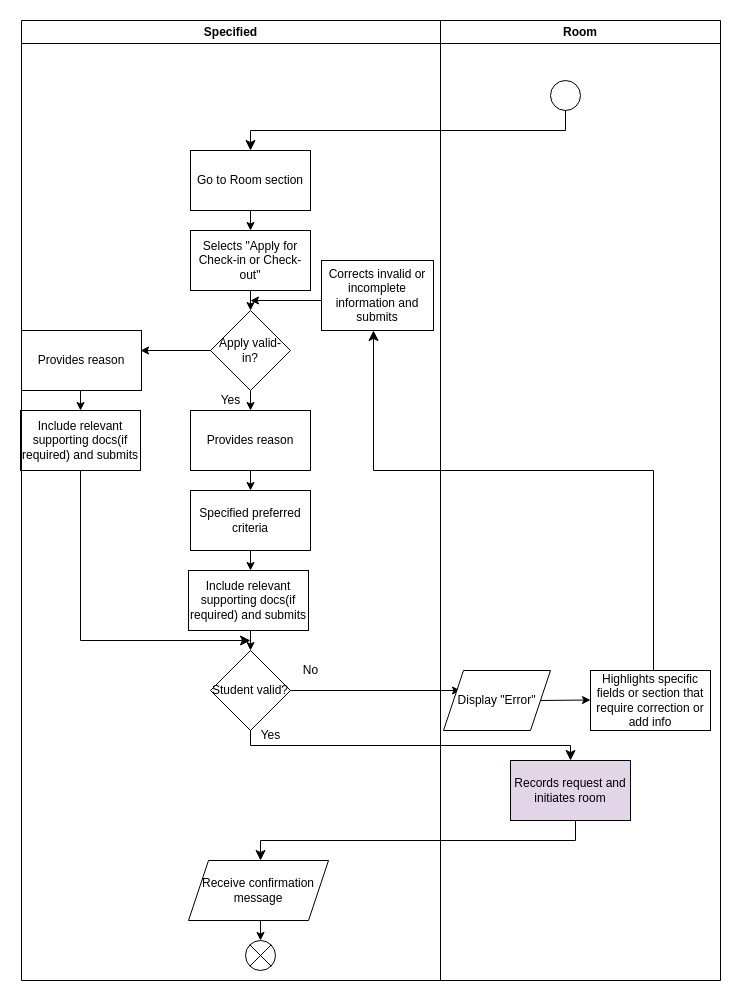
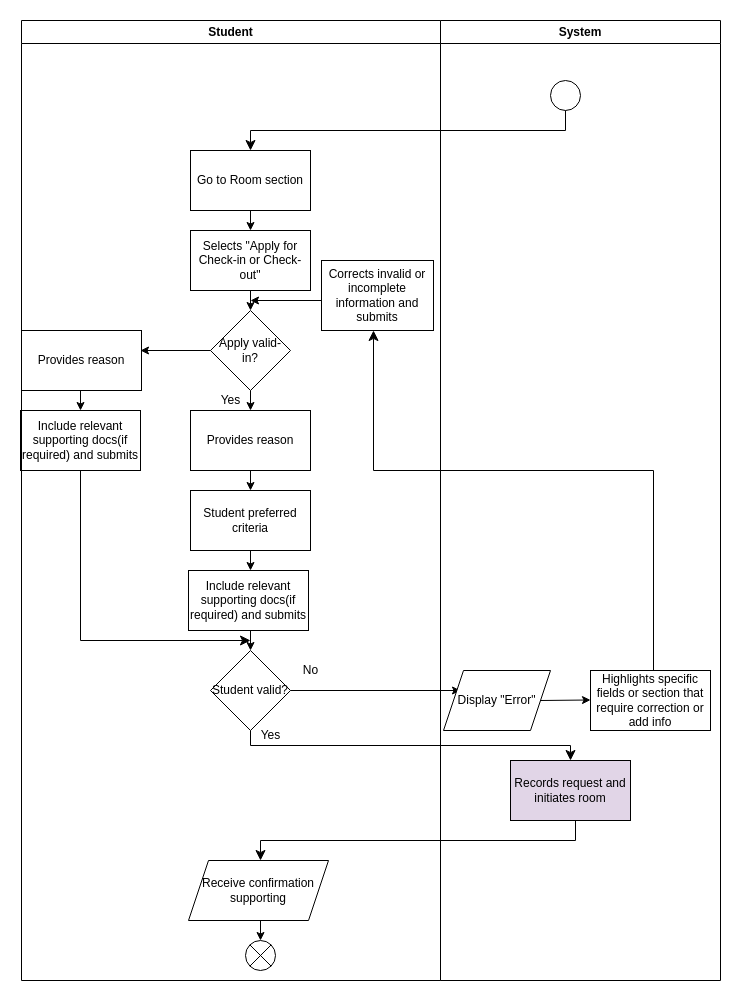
(231, 33) -> (231, 33)
(581, 33) -> (581, 33)
(251, 521) -> (251, 521)
(259, 891) -> (259, 891)
